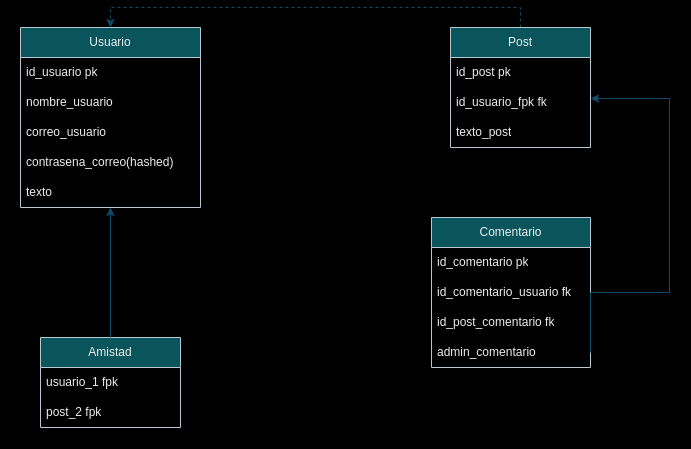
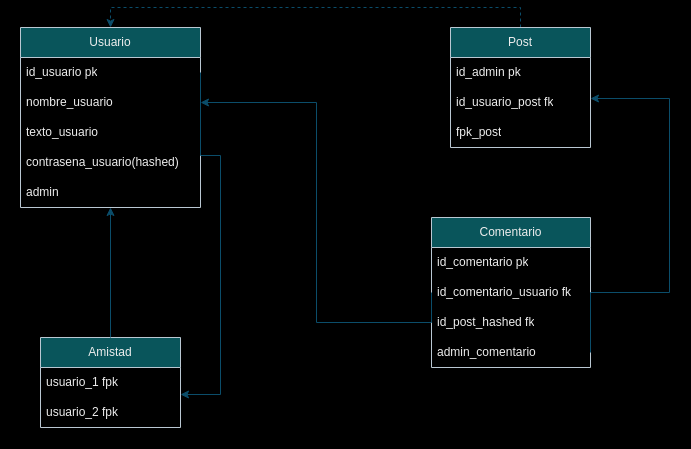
(487, 73) -> (489, 73)
(509, 103) -> (512, 103)
(72, 133) -> (69, 133)
(490, 133) -> (483, 133)
(111, 163) -> (112, 163)
(43, 193) -> (42, 193)
none -> (317, 215)
none -> (221, 282)
(503, 323) -> (492, 323)
(79, 413) -> (87, 413)
